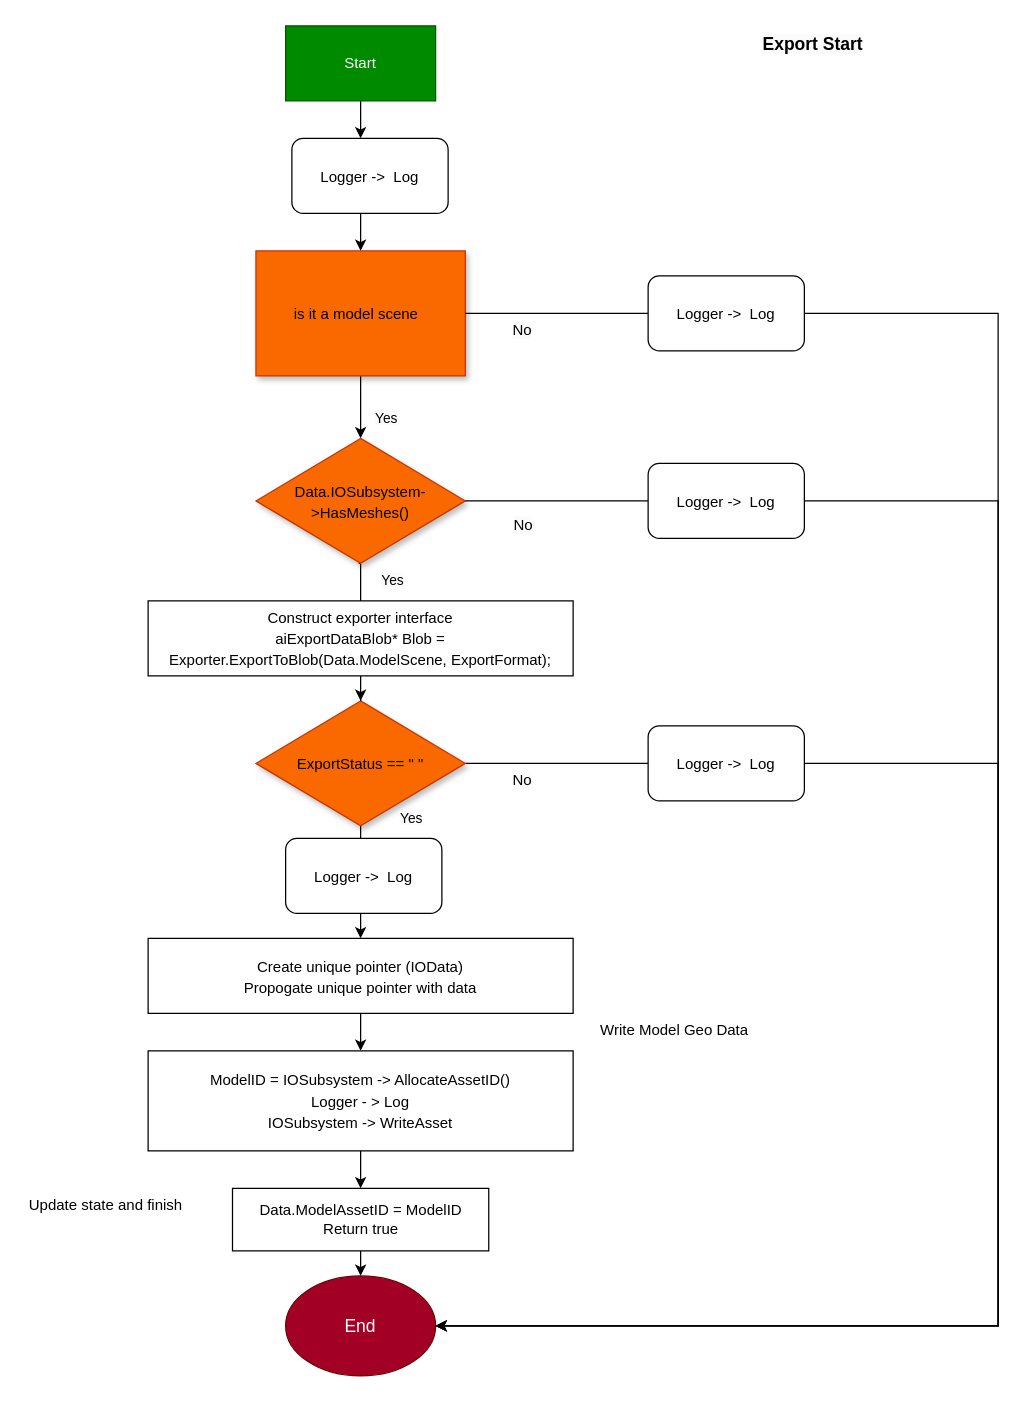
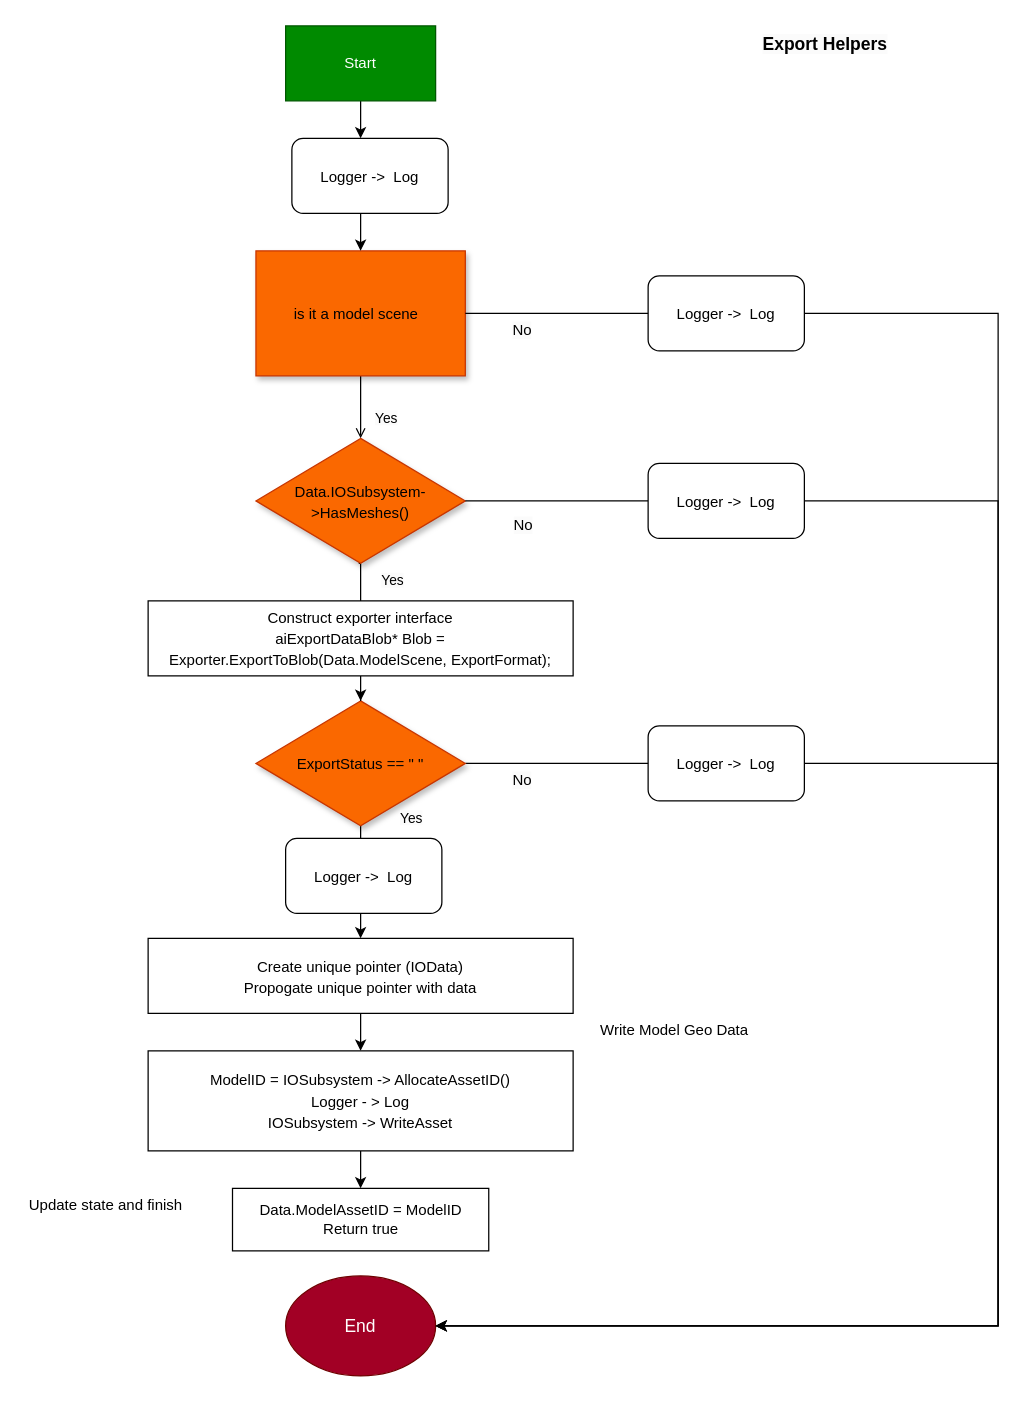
(812, 43) -> (818, 43)
(361, 428) -> (361, 430)
(361, 1259) -> none
